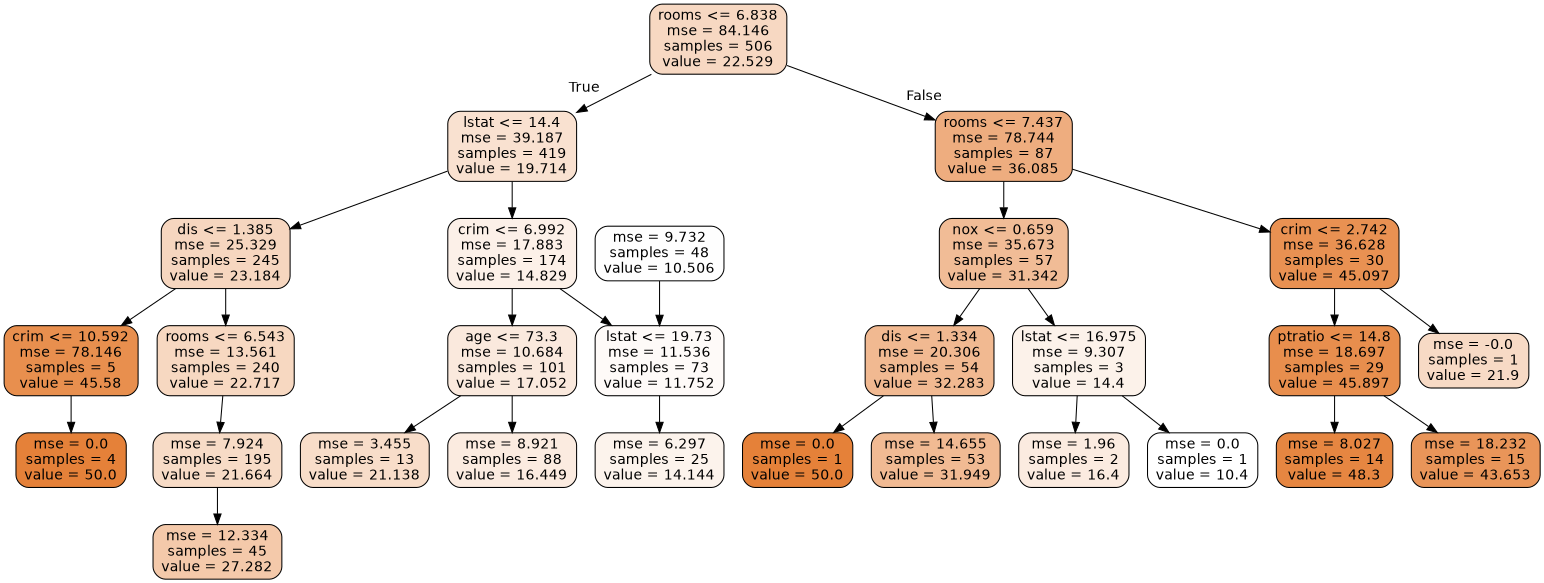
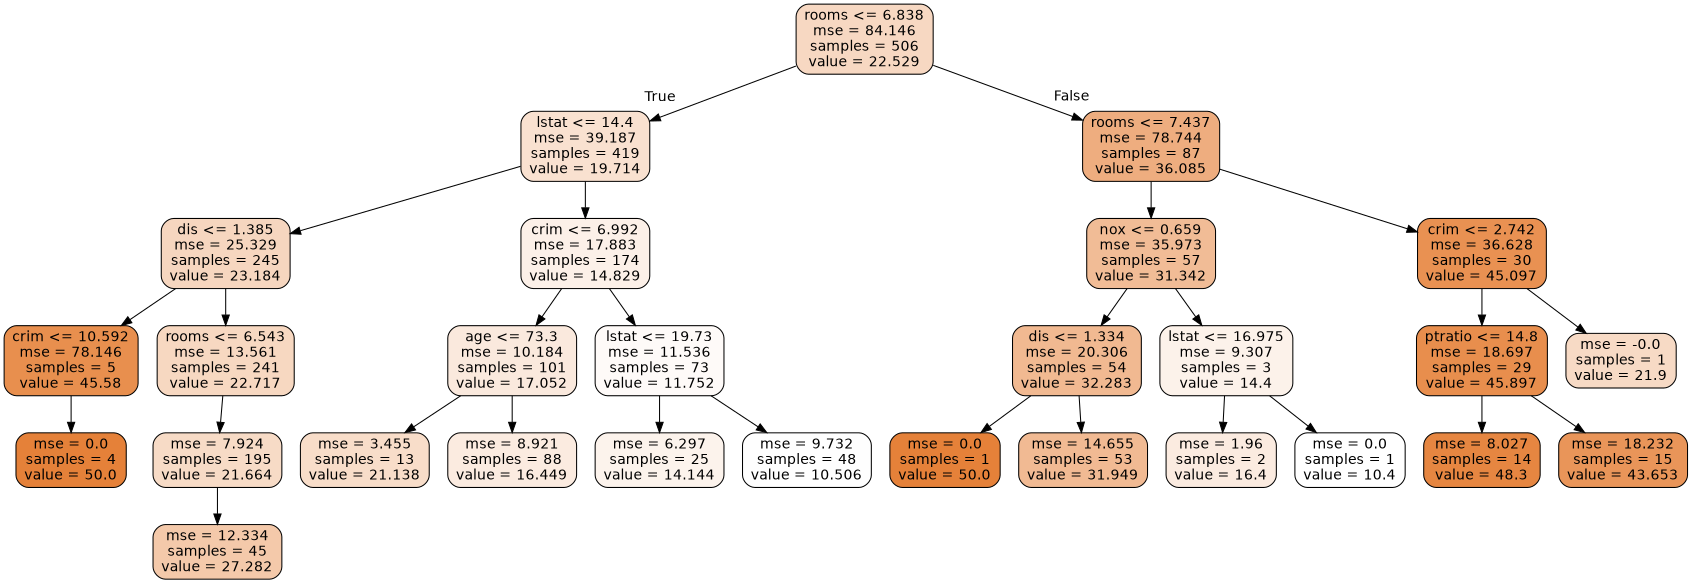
(1004, 254) -> (1151, 254)
(660, 298) -> (735, 411)
(226, 361) -> (226, 361)
(512, 361) -> (512, 361)
